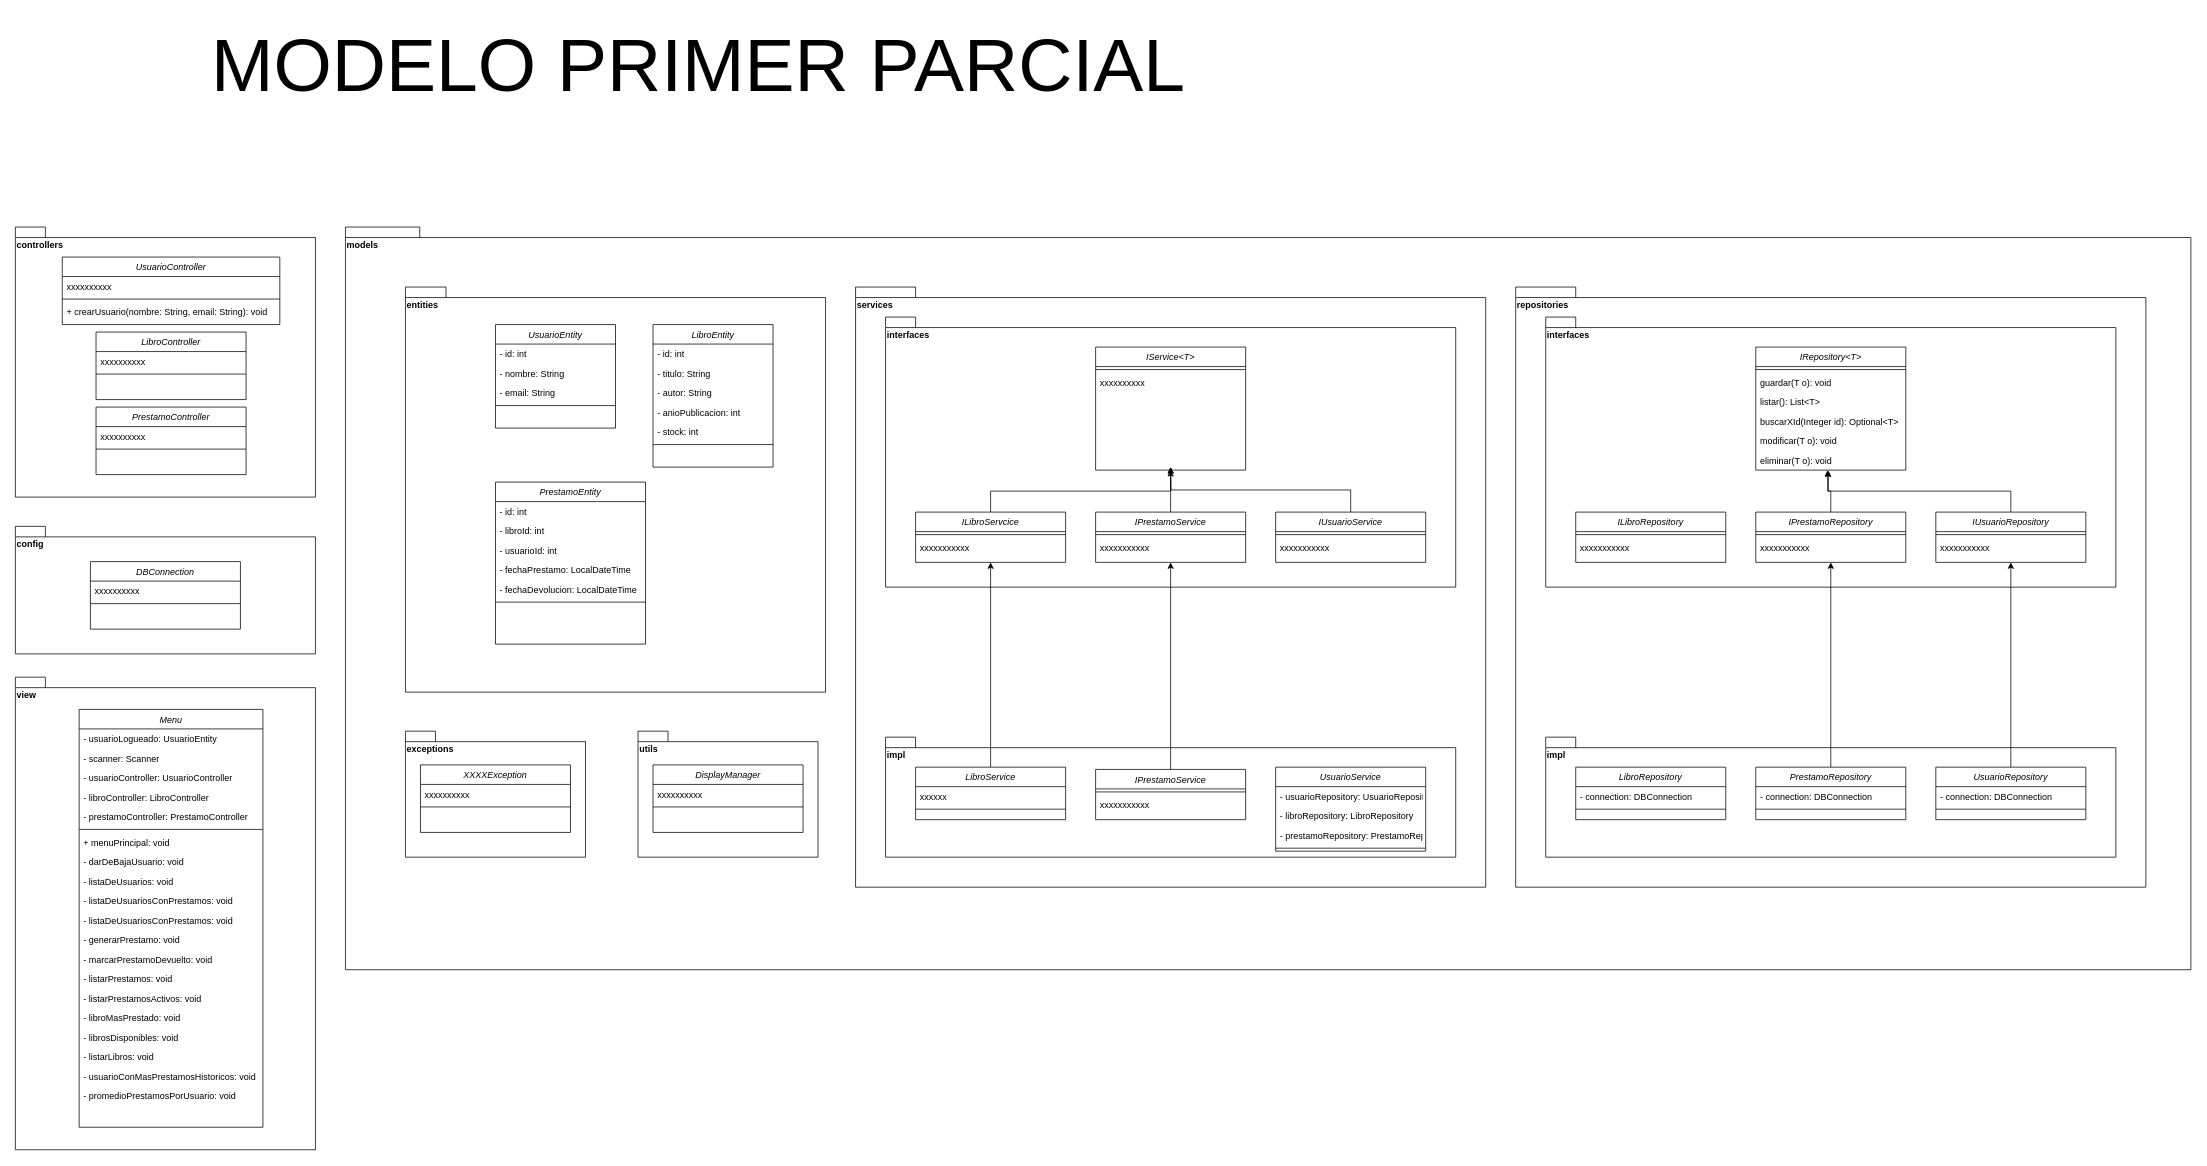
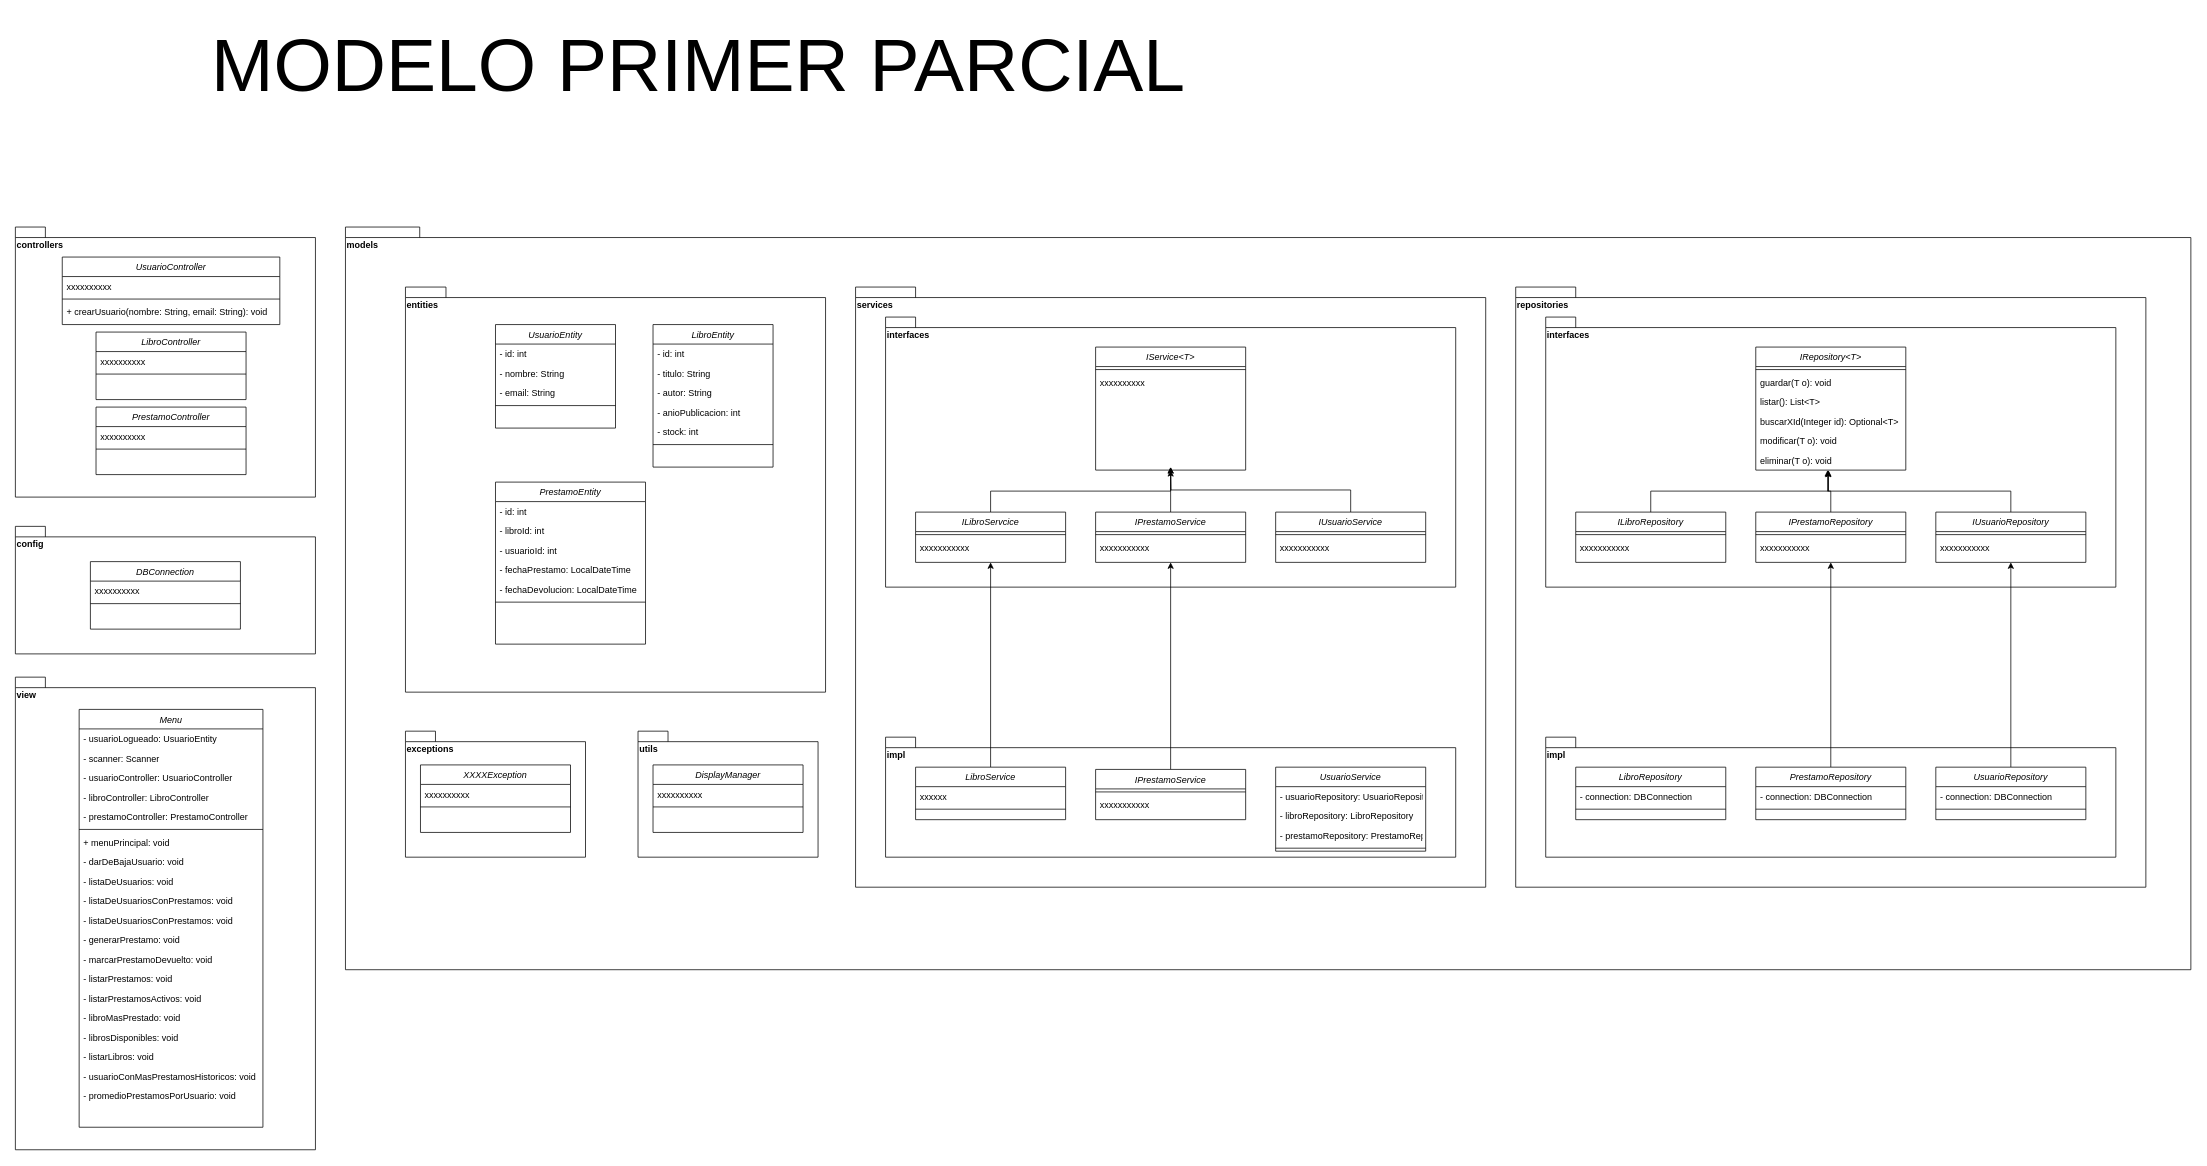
none -> (1728, 491)
